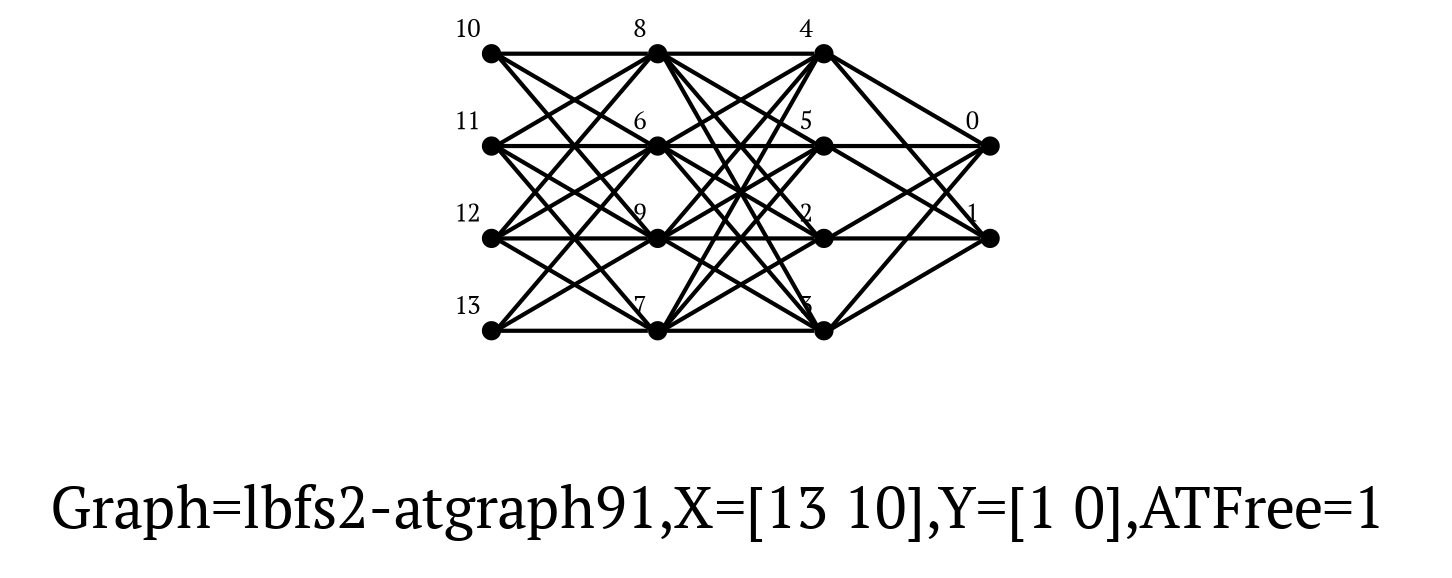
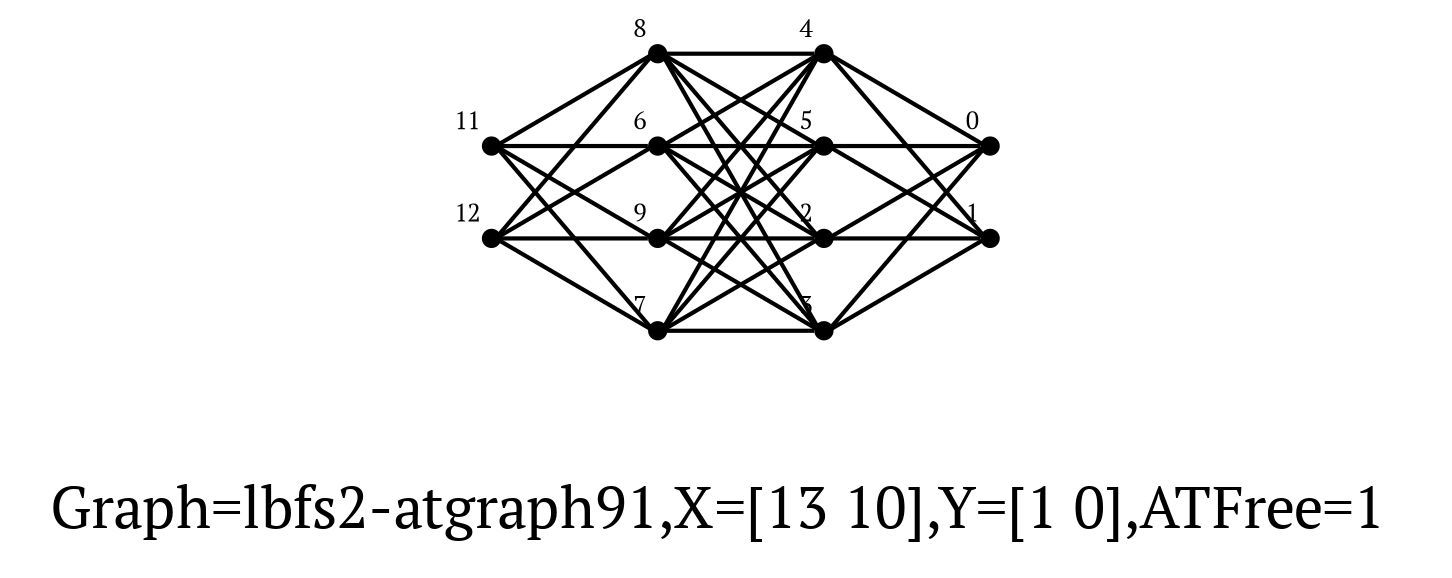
(491, 54) -> none
(491, 331) -> none
